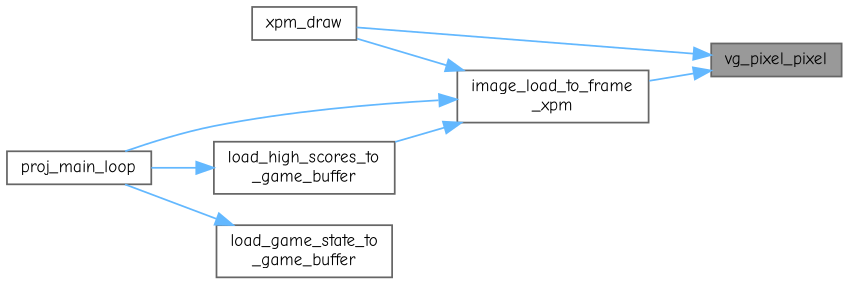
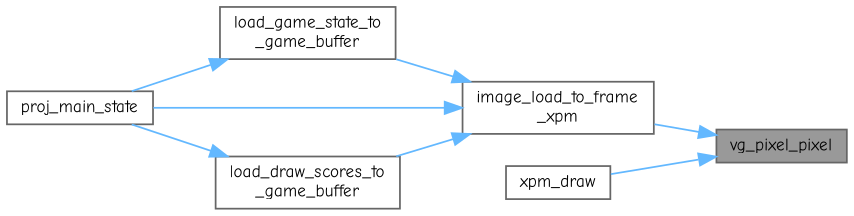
(402, 52) -> (425, 68)
(79, 168) -> (80, 108)
(304, 168) -> (308, 183)
